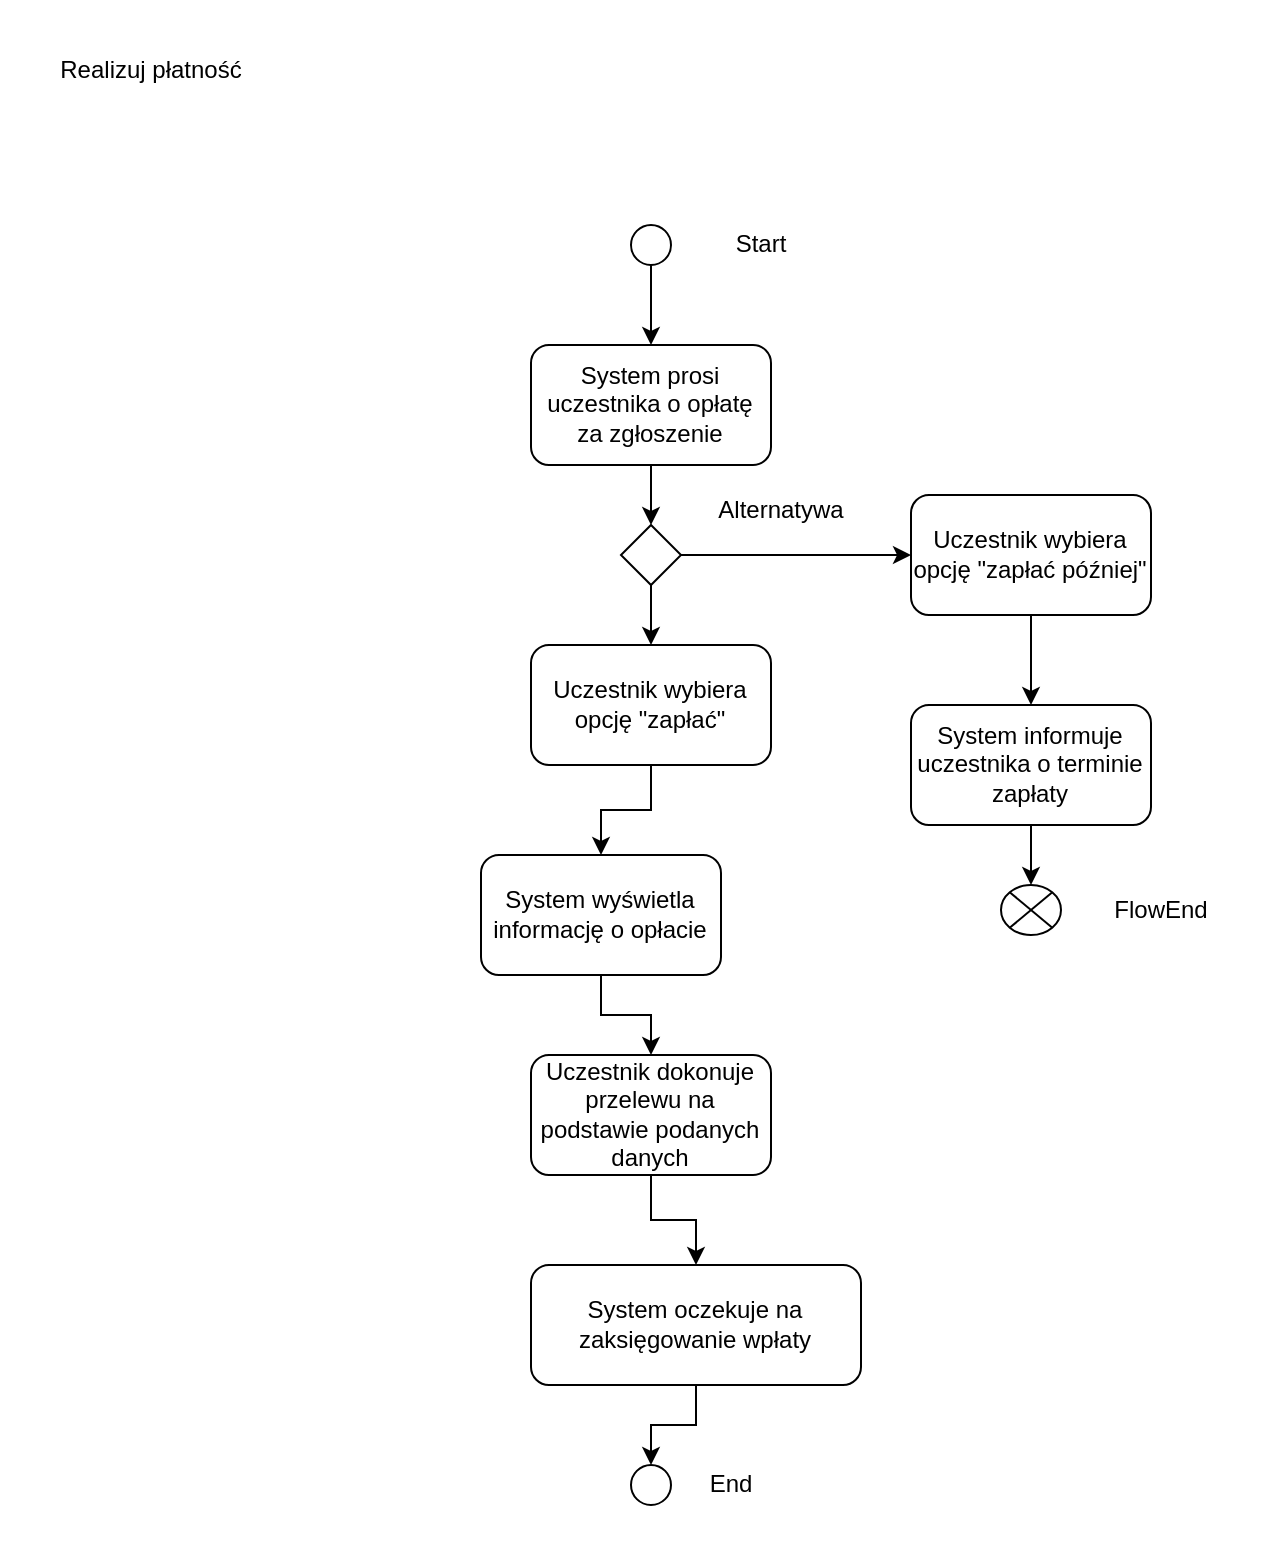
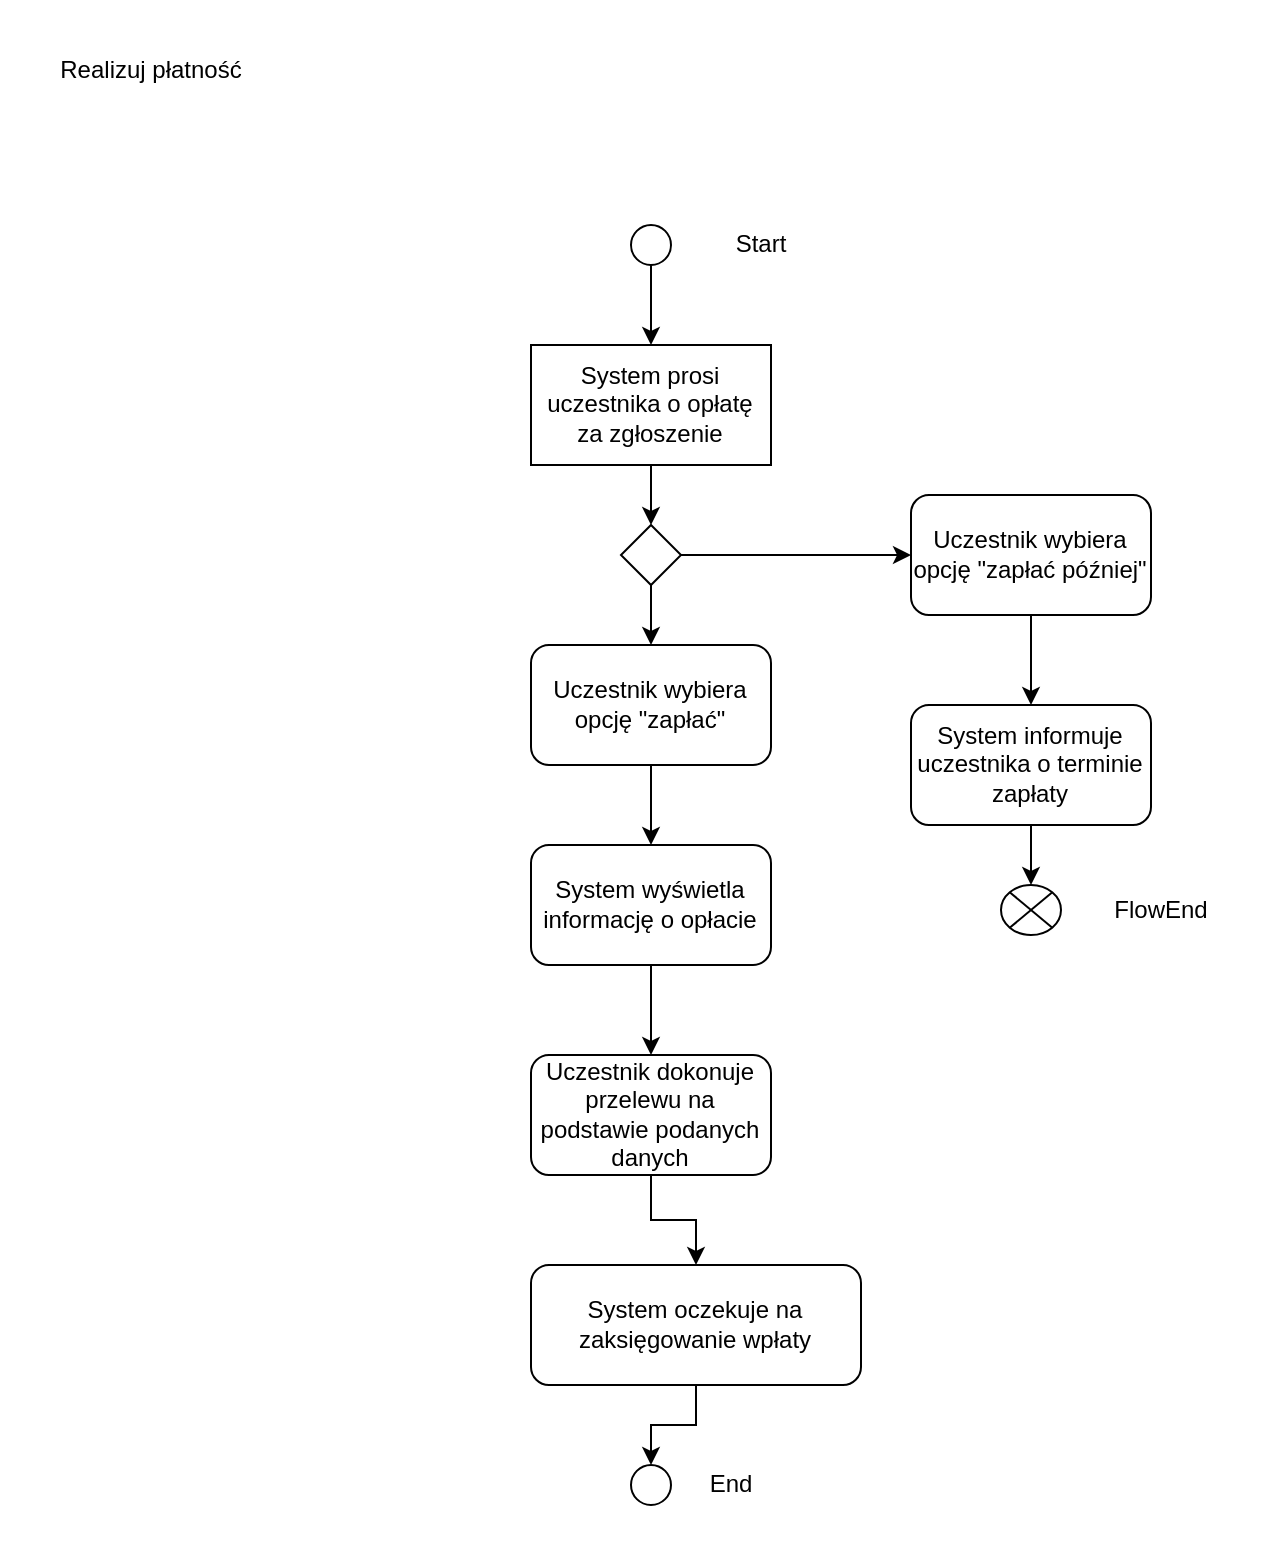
(651, 405) -> (651, 405)
(781, 511) -> none
(601, 915) -> (651, 905)
